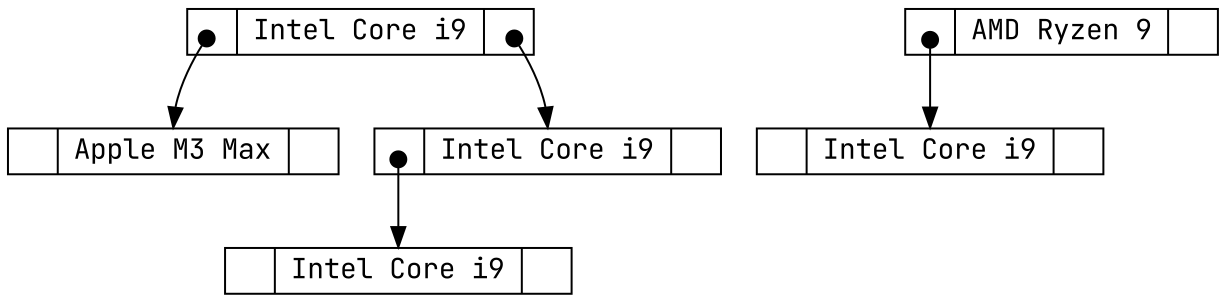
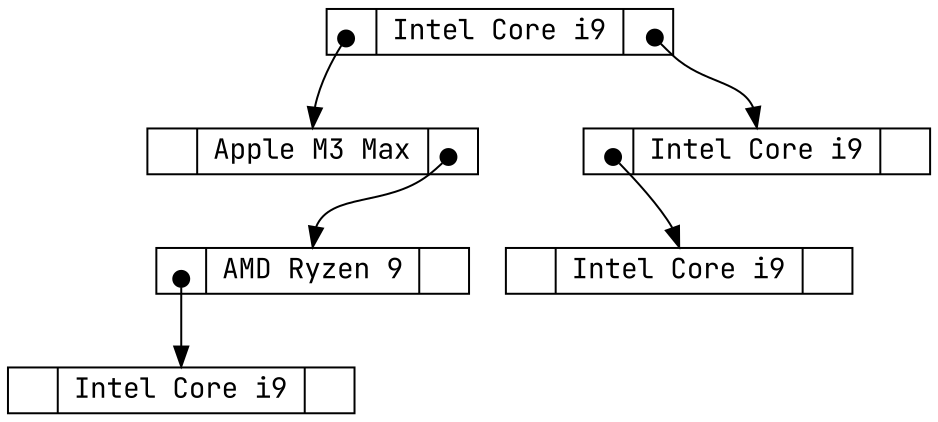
none -> (379, 196)
